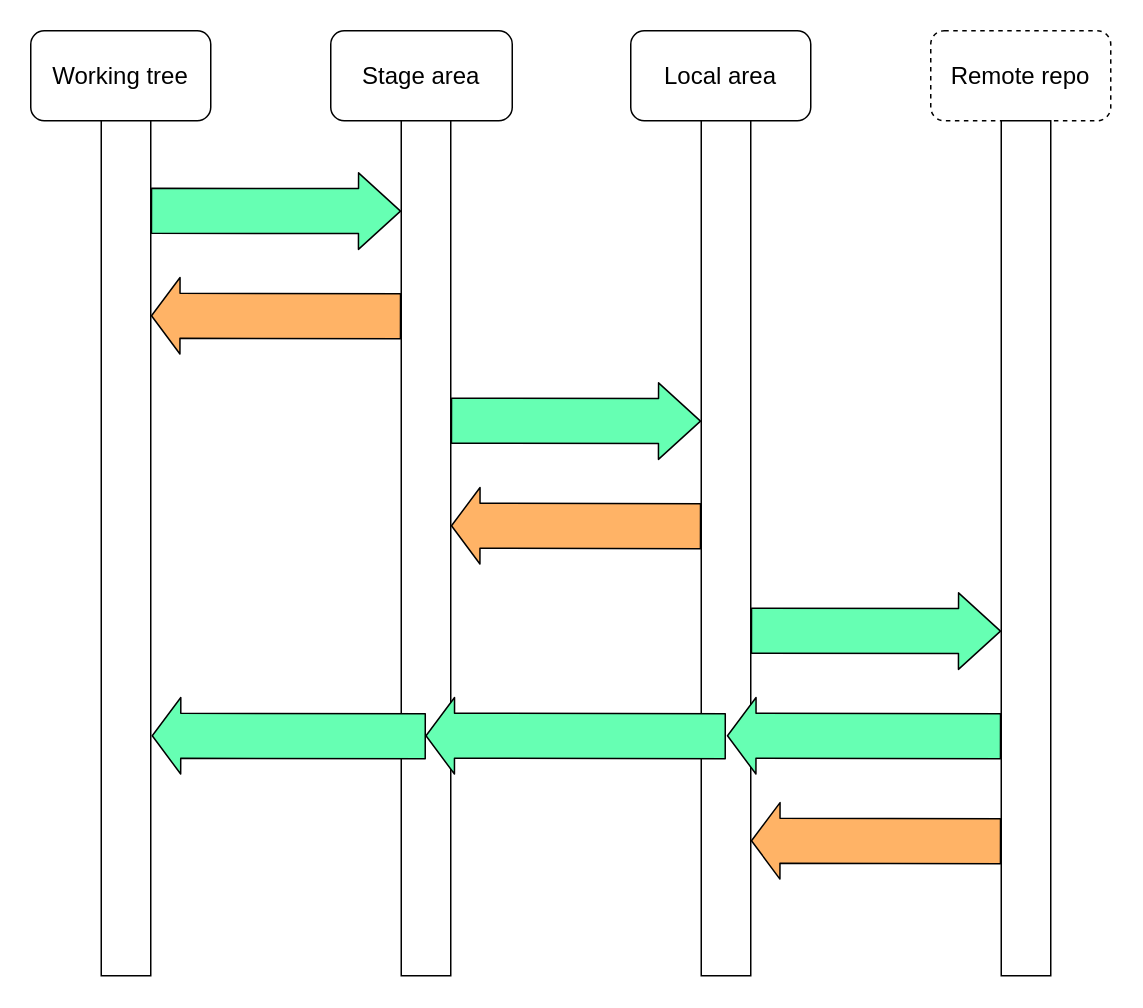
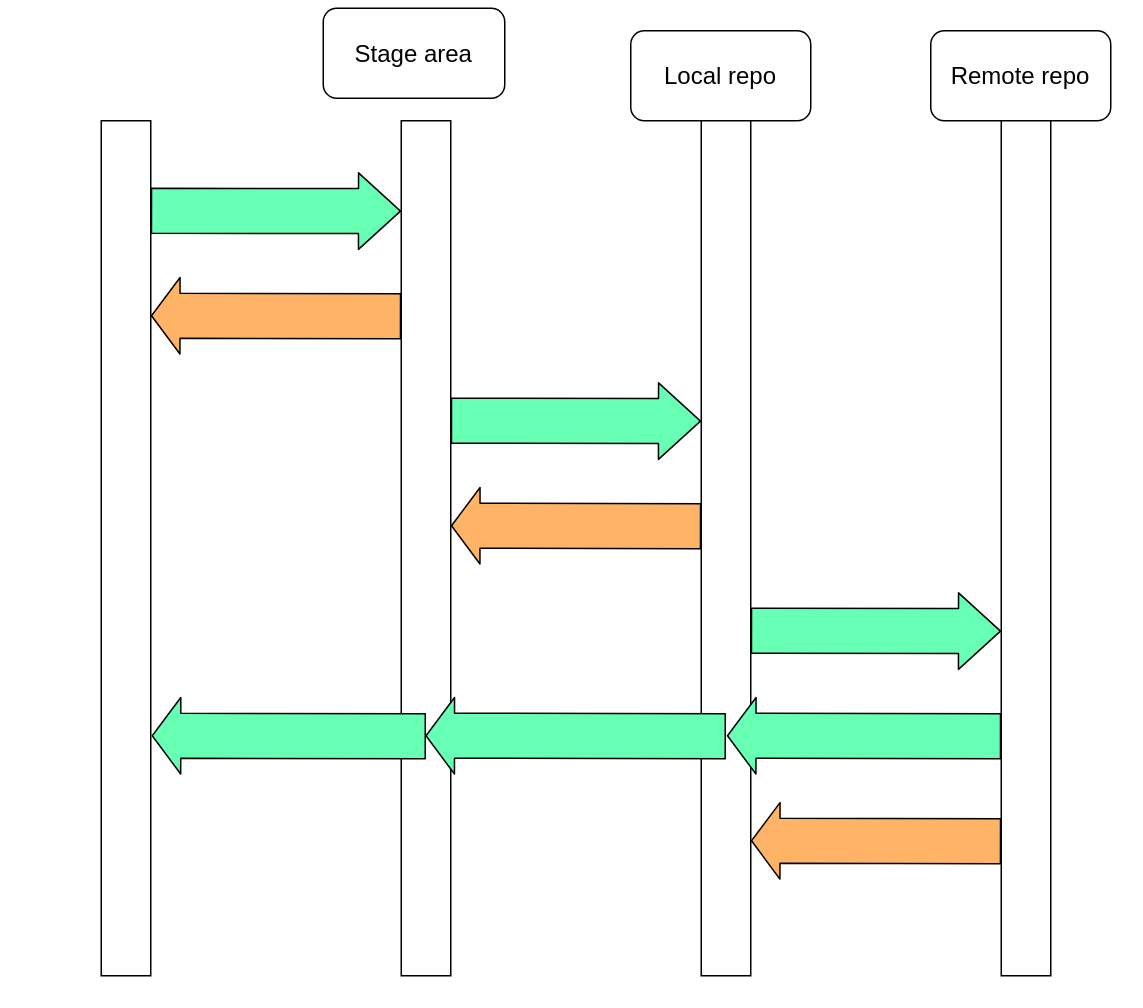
(121, 76) -> none
(422, 76) -> (414, 53)
(721, 76) -> (721, 76)
(1021, 76) -> (1021, 76)
